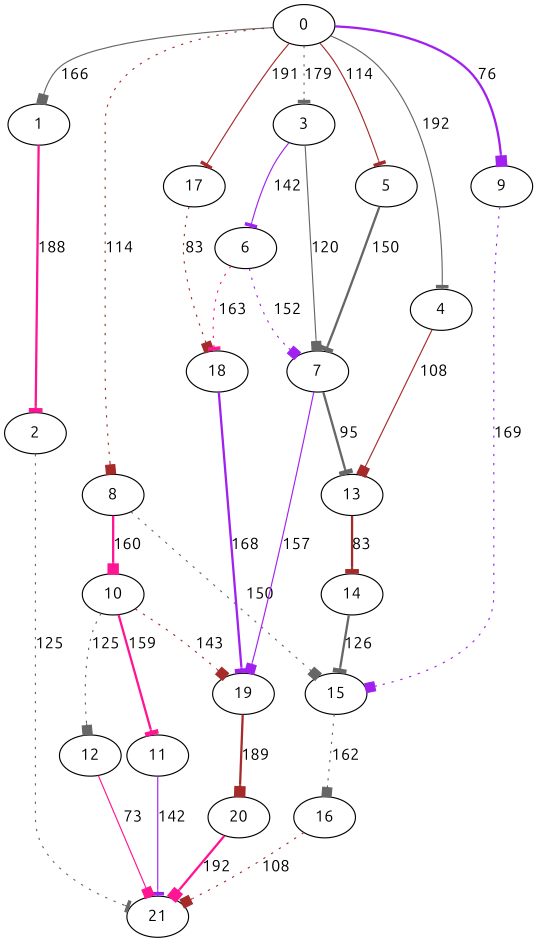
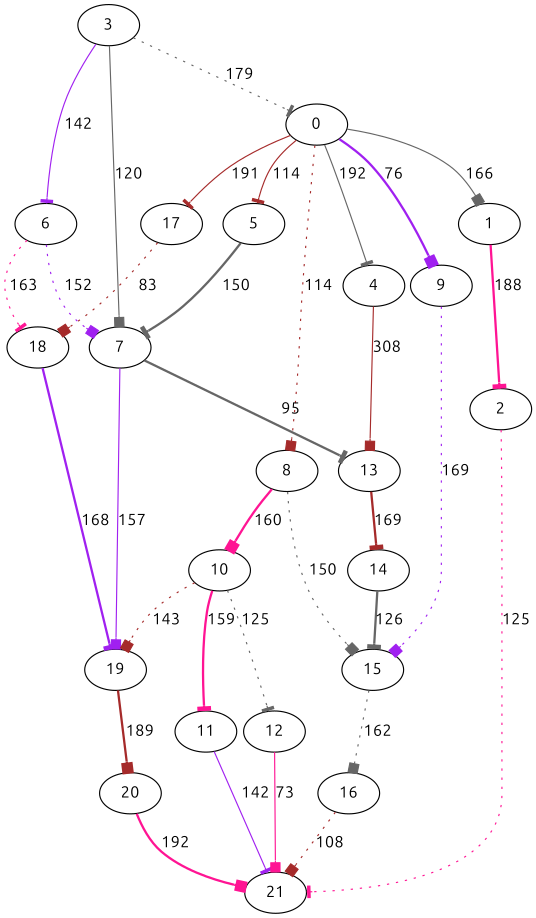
(304, 72) -> (210, 74)
(434, 371) -> (387, 347)
(362, 545) -> (388, 521)
(86, 667) -> (248, 648)
(35, 702) -> (502, 729)
